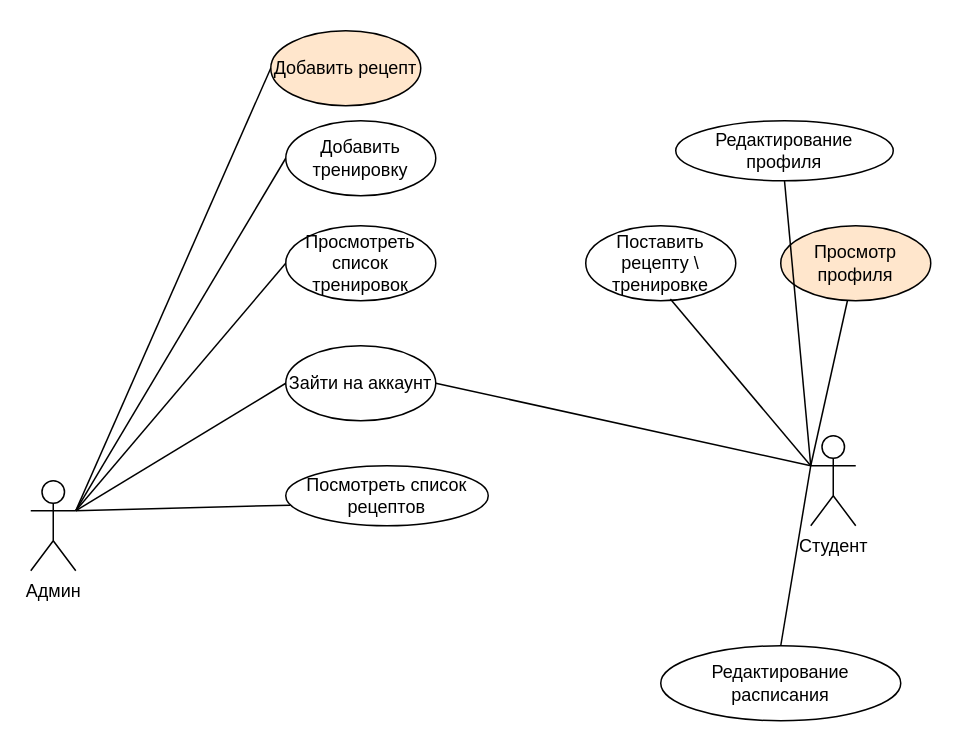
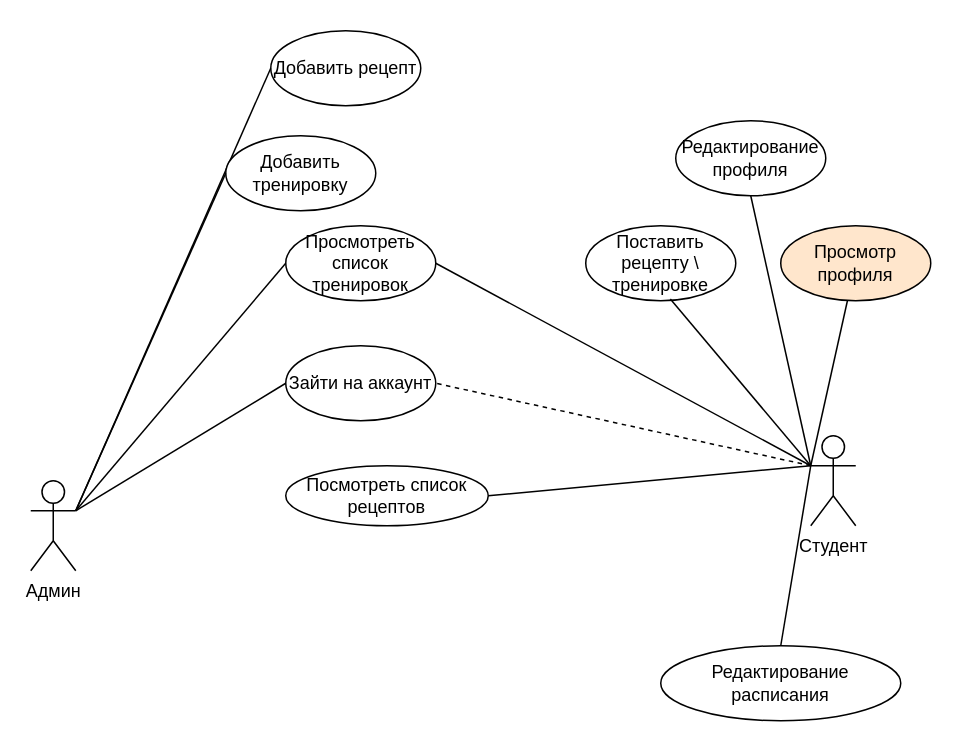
(346, 68) -> (346, 68)
(785, 151) -> (751, 158)
(361, 158) -> (301, 173)
none -> (620, 363)
(618, 423) -> (618, 423)
none -> (648, 481)
(184, 508) -> none
